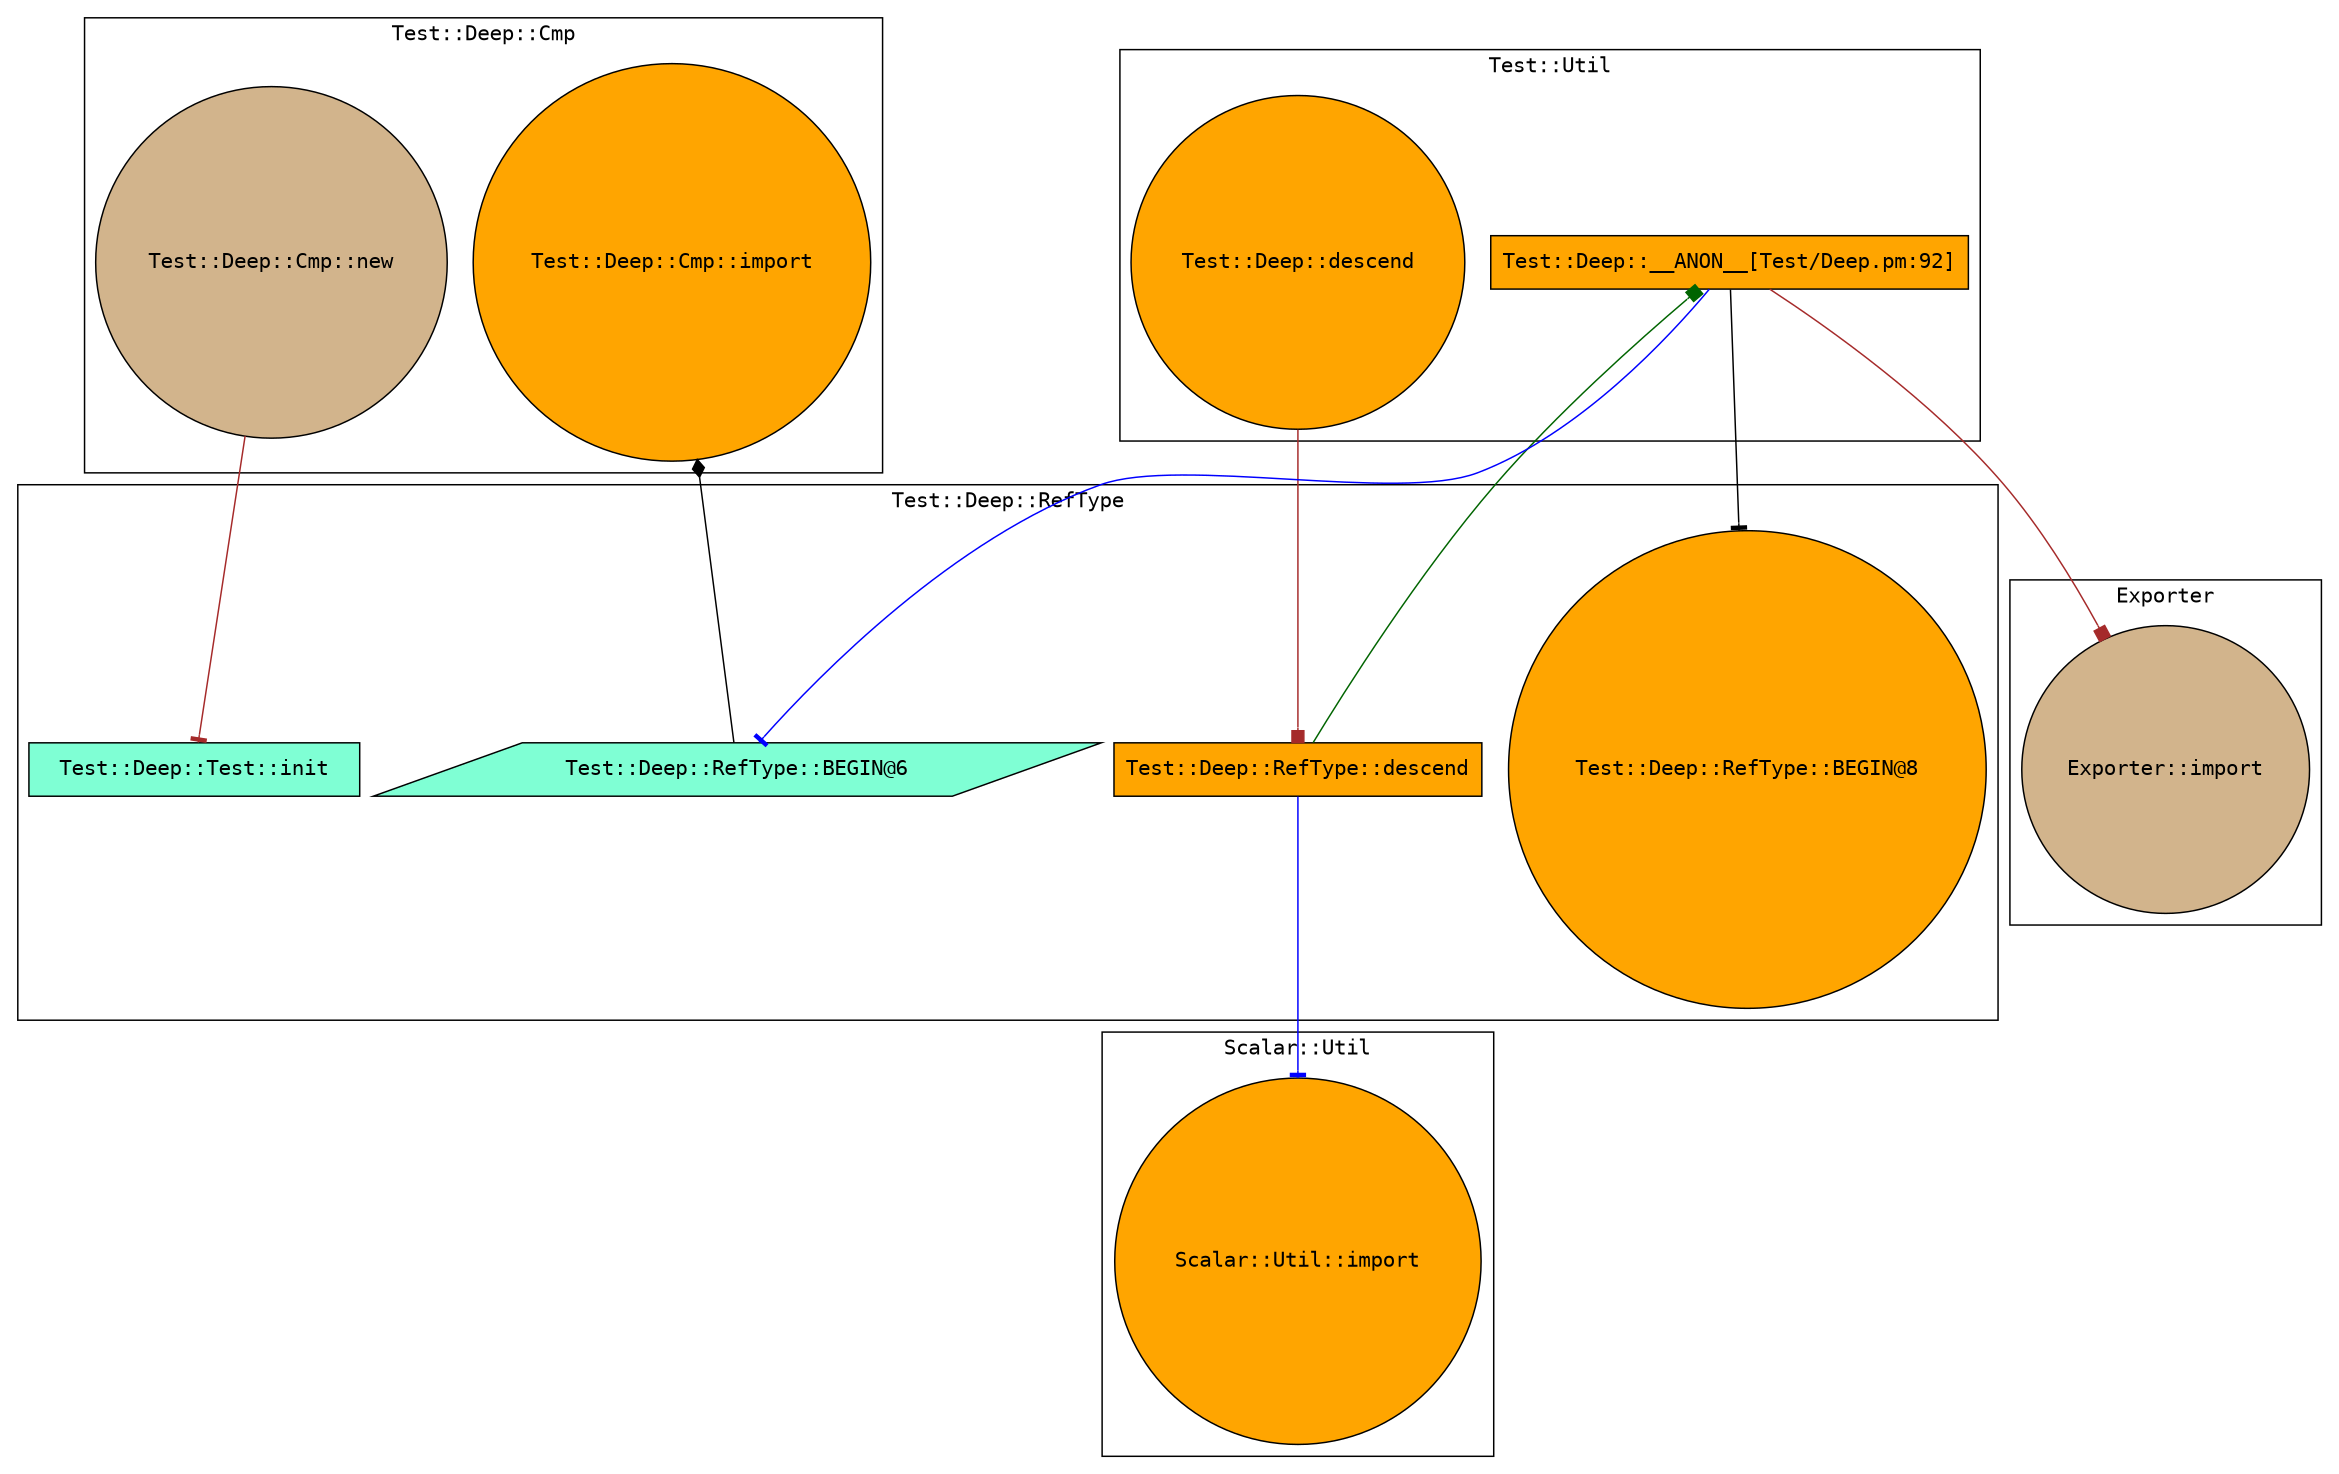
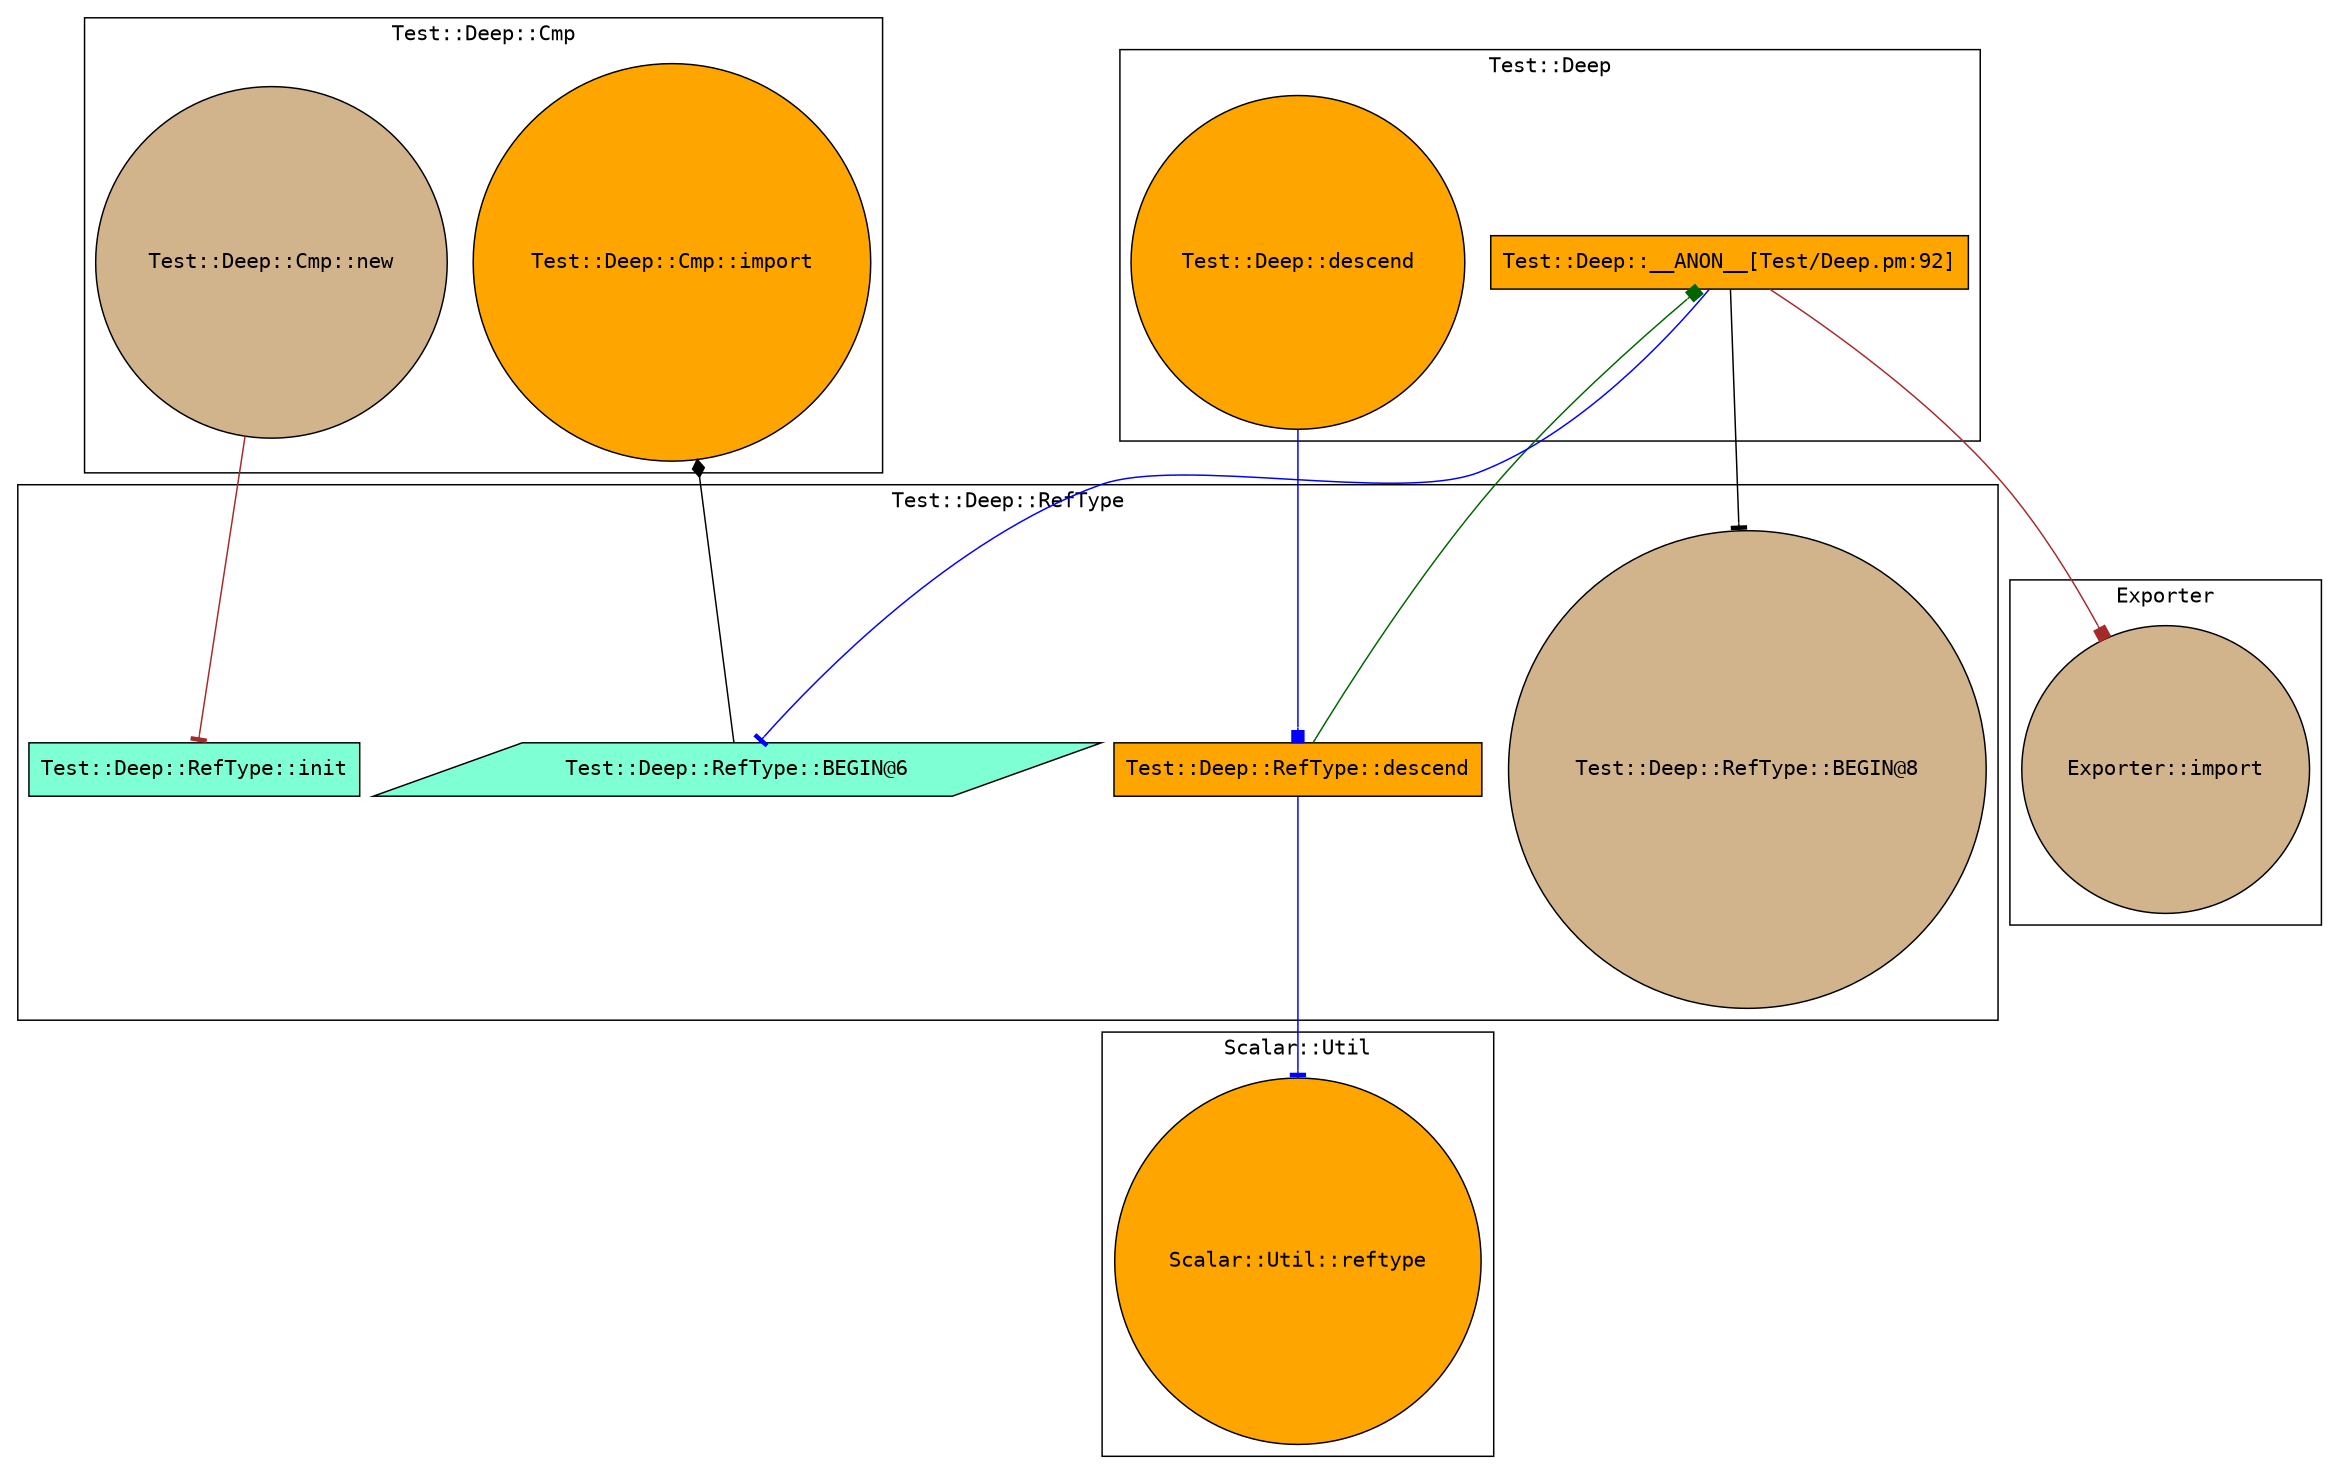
(1550, 67) -> (1550, 67)
(1298, 579) -> (1298, 579)
(194, 770) -> (194, 770)
(1747, 770) -> (1747, 770)
(1298, 1261) -> (1298, 1261)
